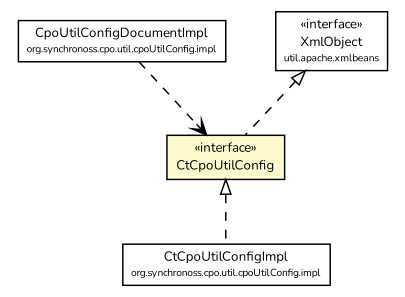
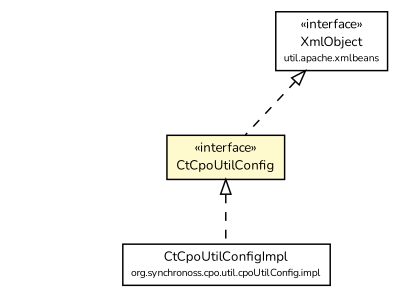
(121, 41) -> none
